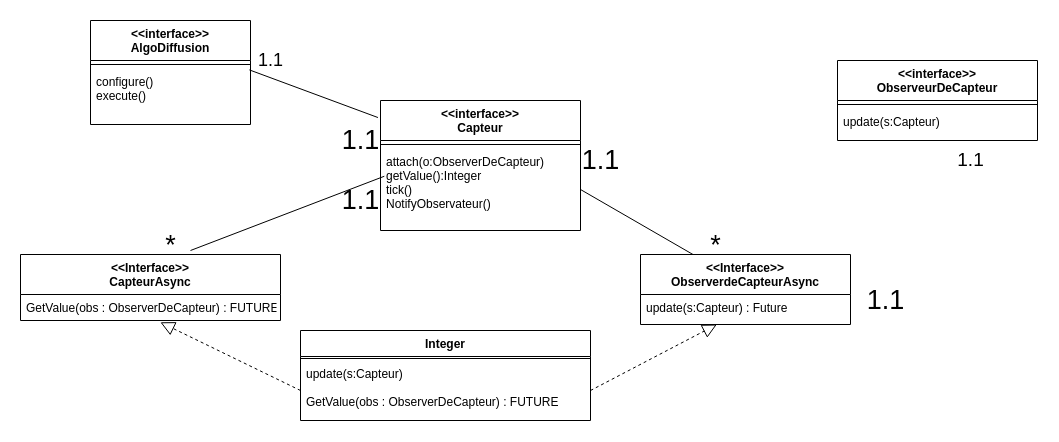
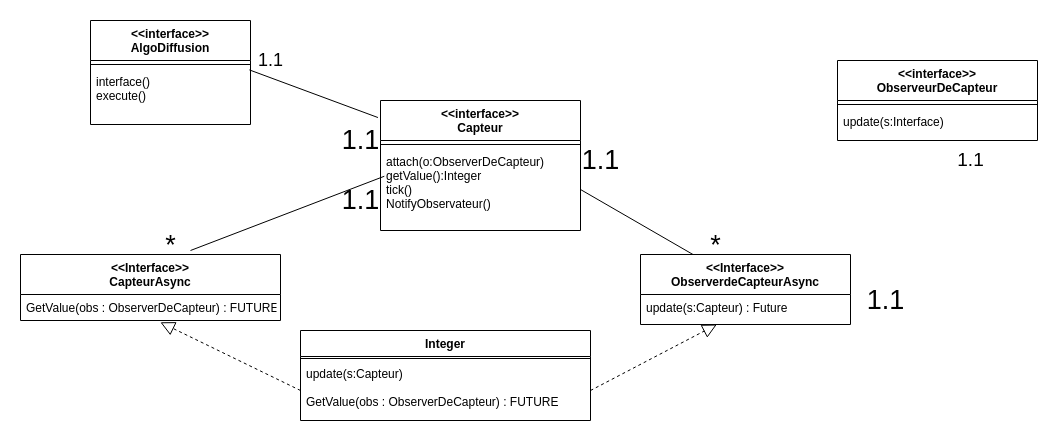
(131, 82) -> (131, 82)
(899, 122) -> (905, 122)
